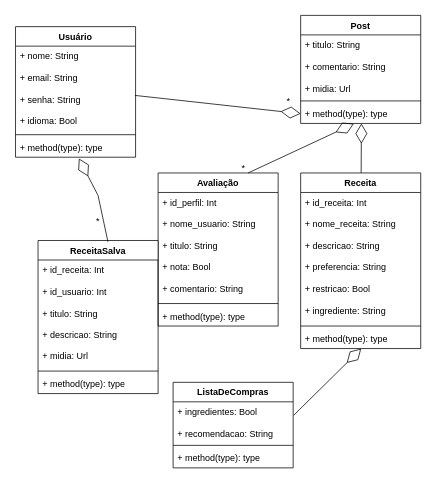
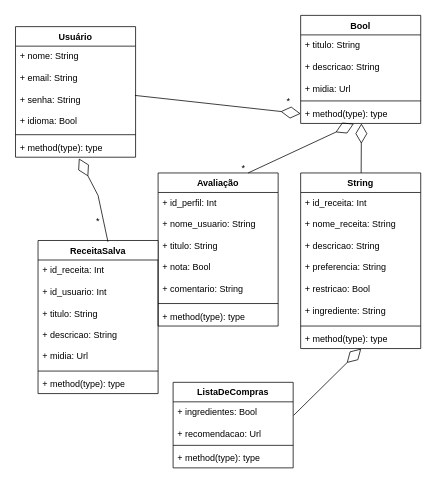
(360, 26) -> (360, 26)
(349, 56) -> (347, 56)
(360, 184) -> (360, 184)
(228, 418) -> (221, 418)
